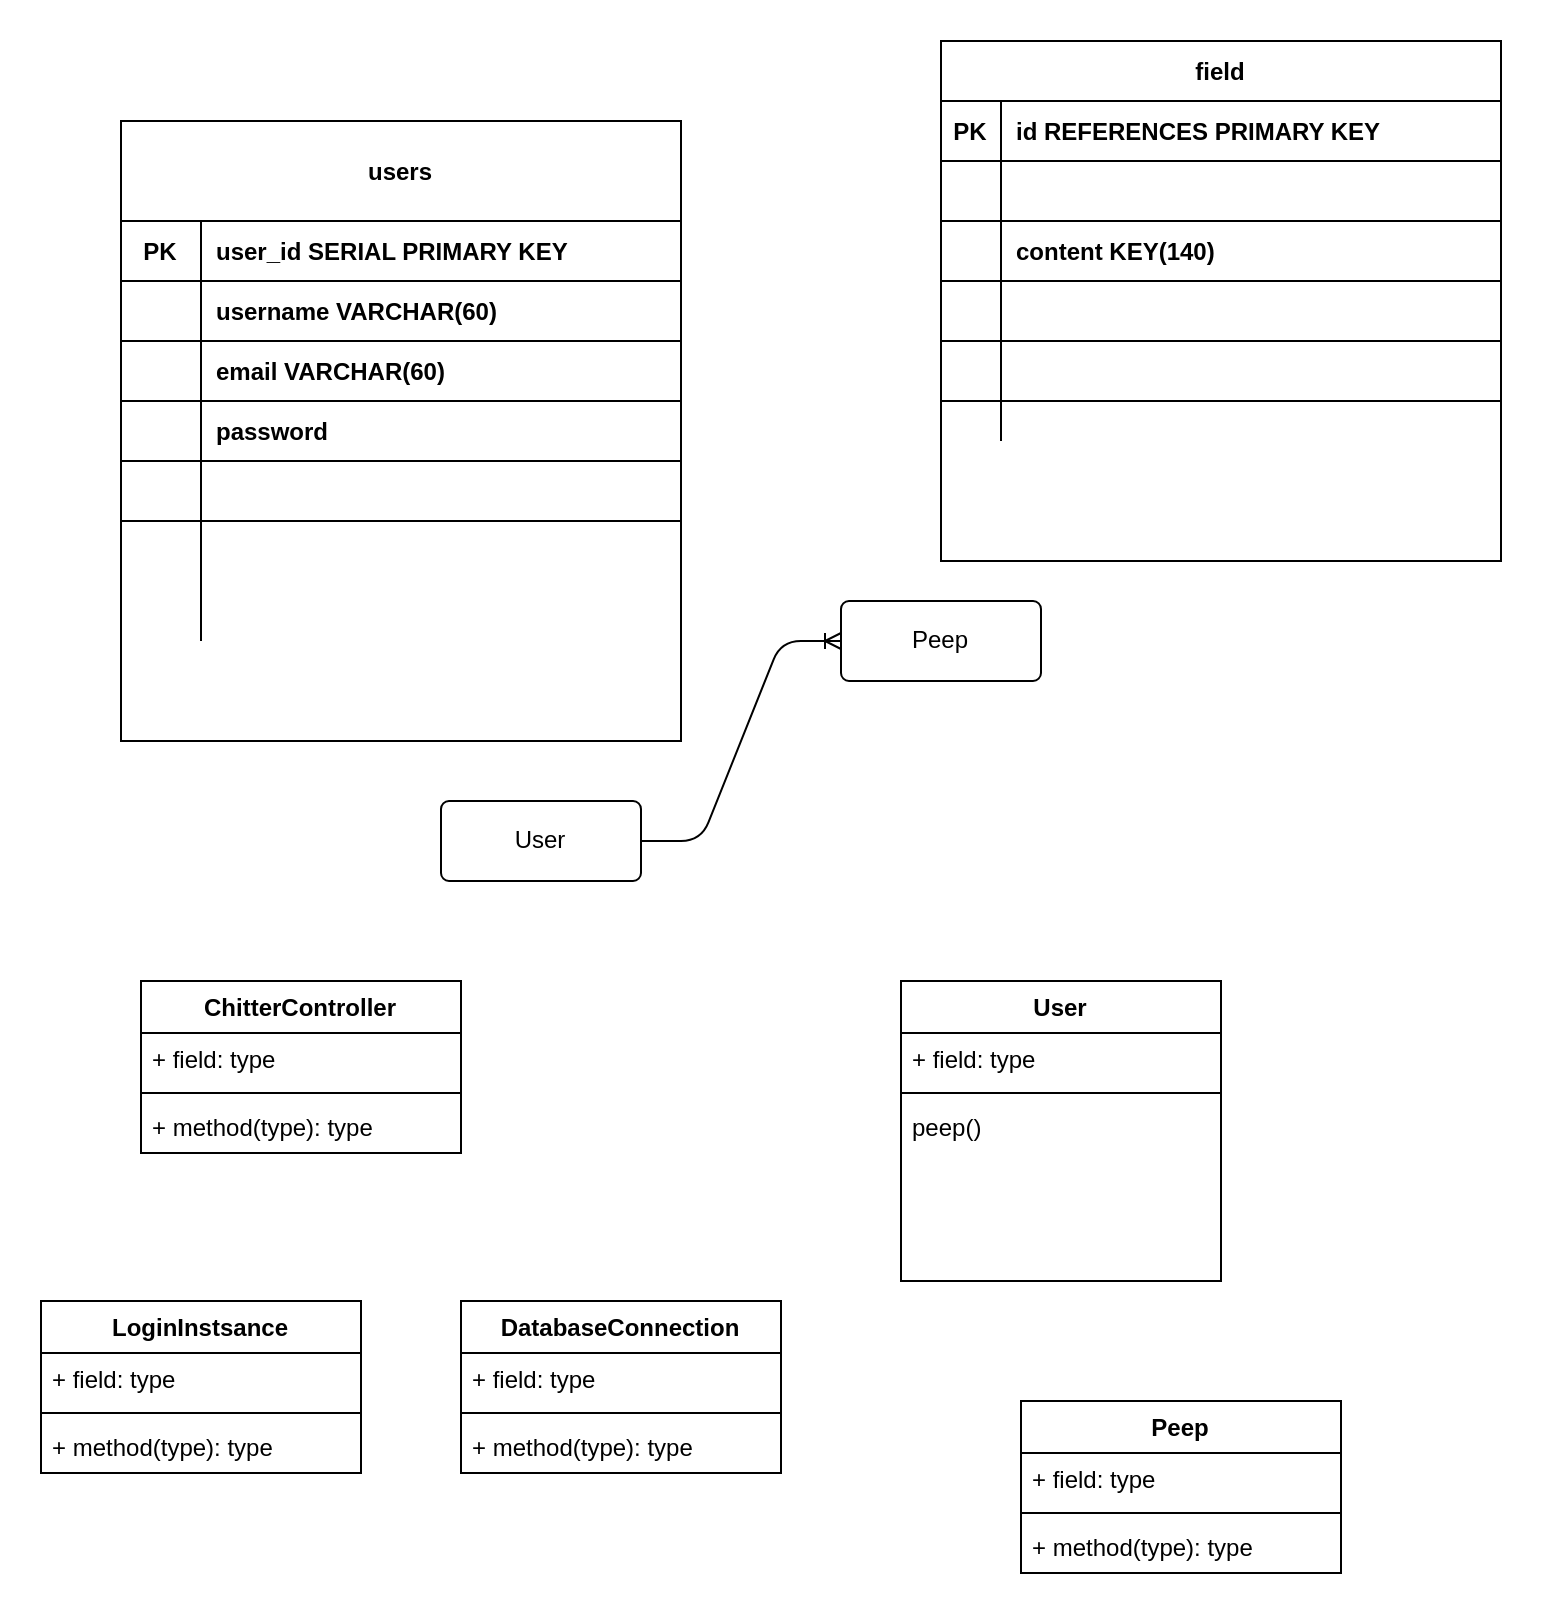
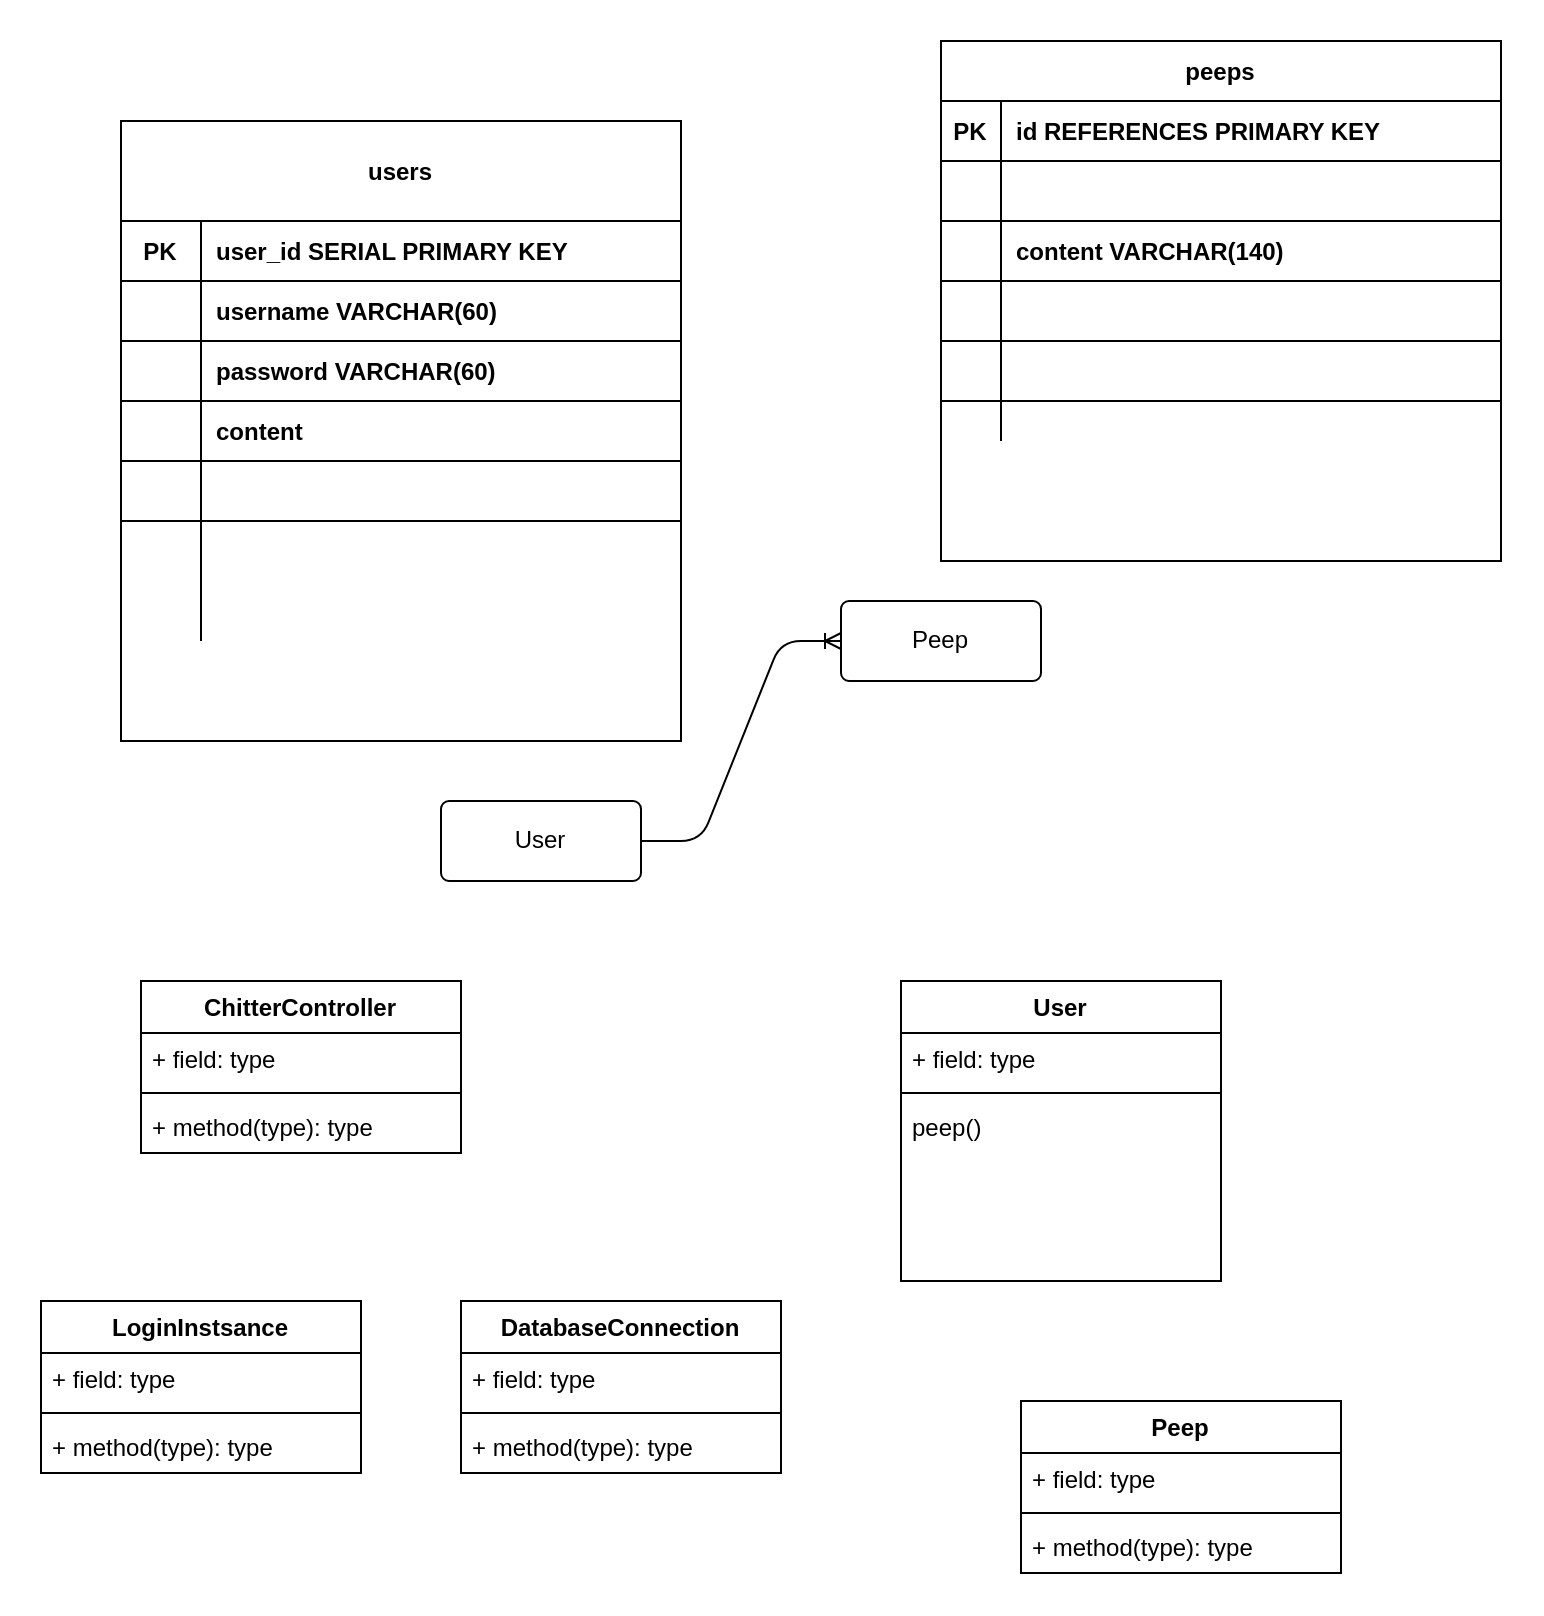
(1220, 72) -> (1220, 72)
(1120, 252) -> (1147, 252)
(321, 372) -> (347, 372)
(270, 432) -> (263, 432)
